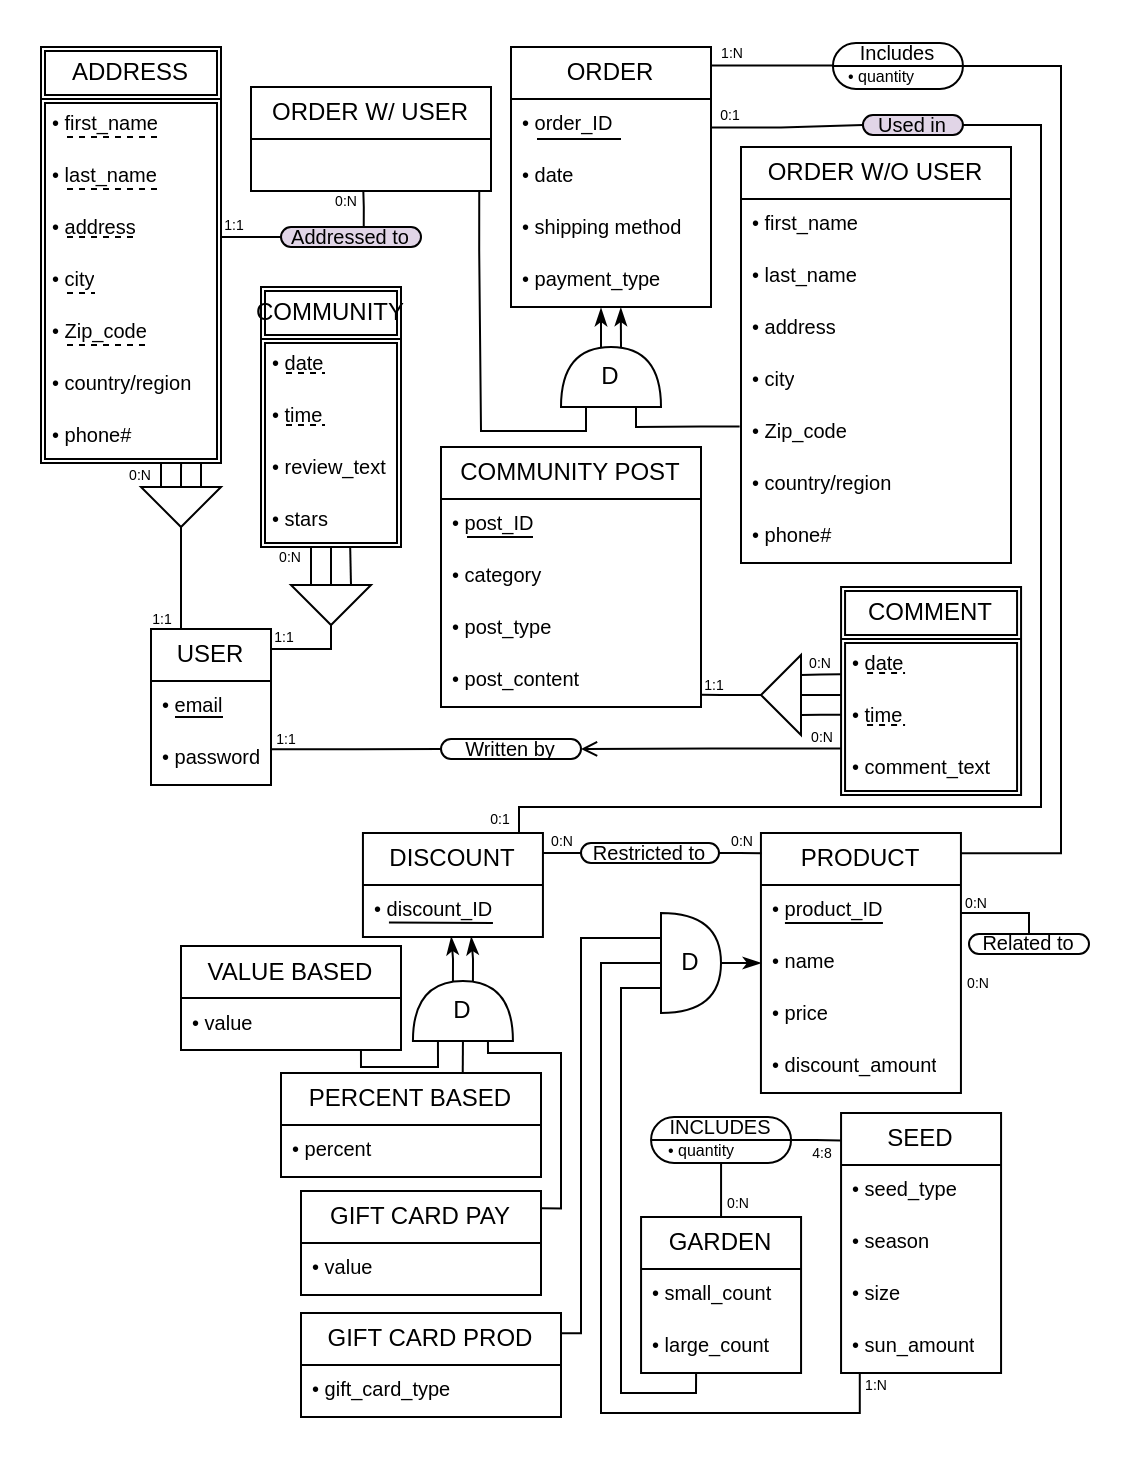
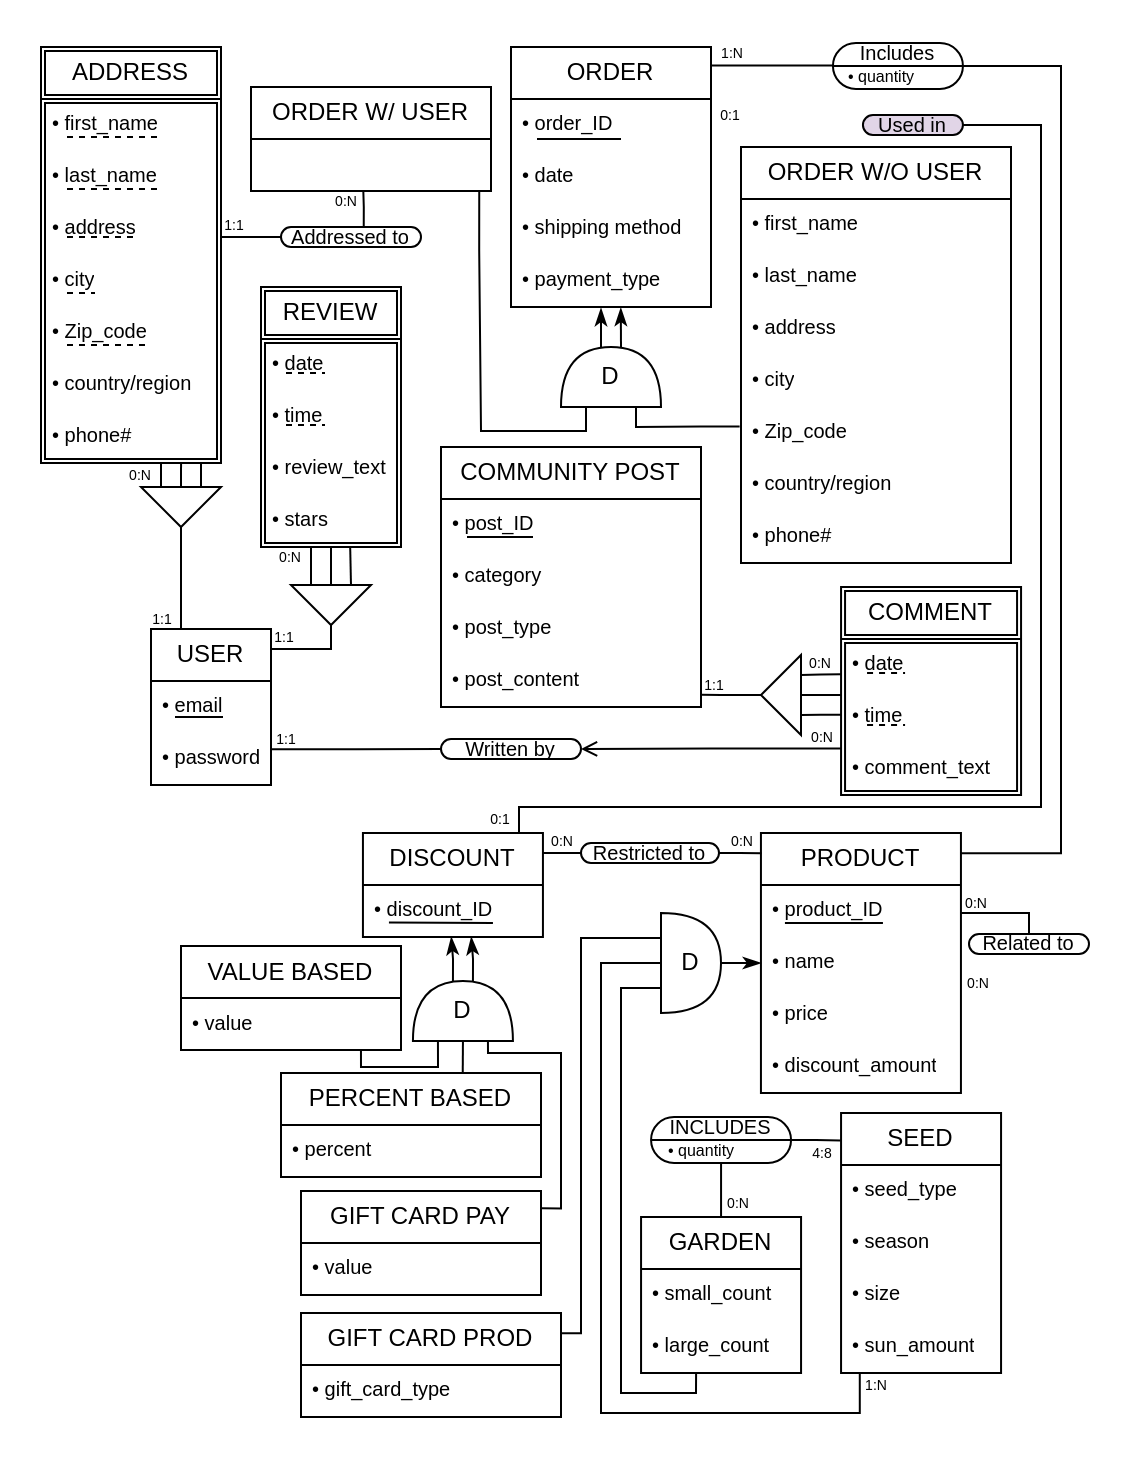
(786, 127) -> none
(351, 237) -> (351, 237)
(331, 313) -> (331, 313)
